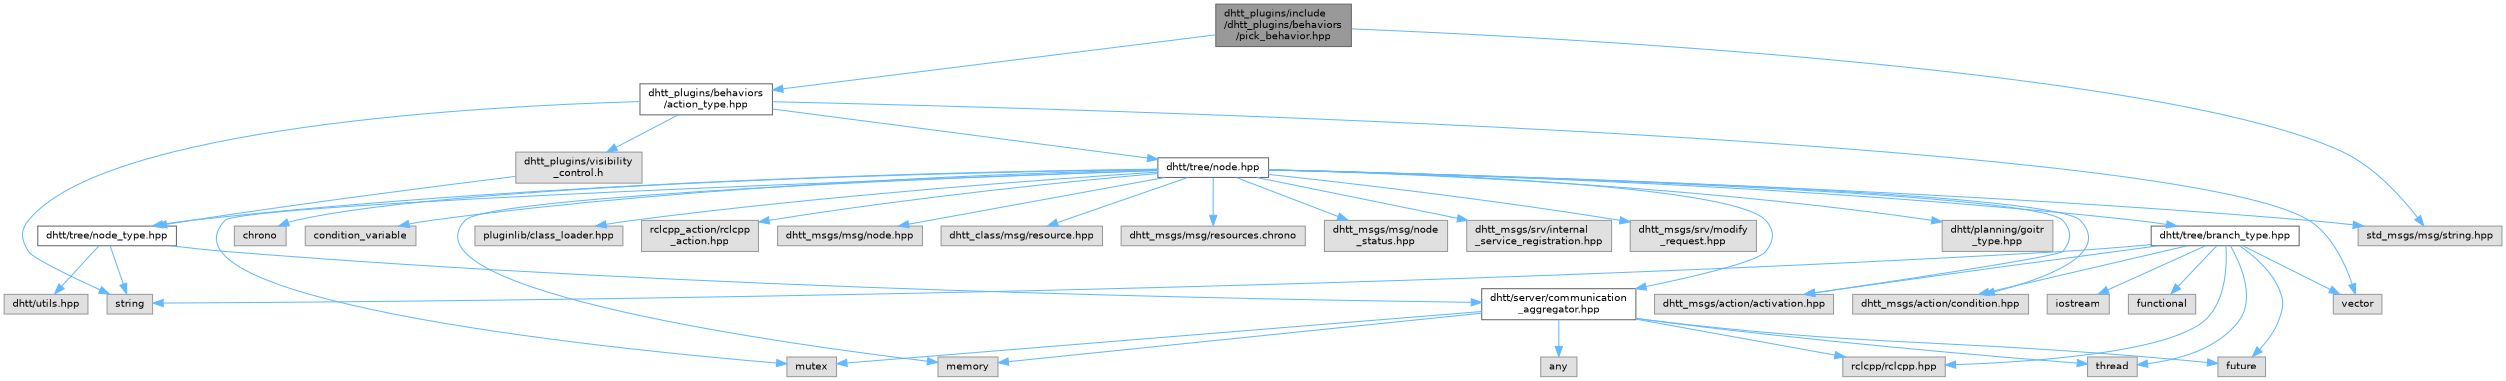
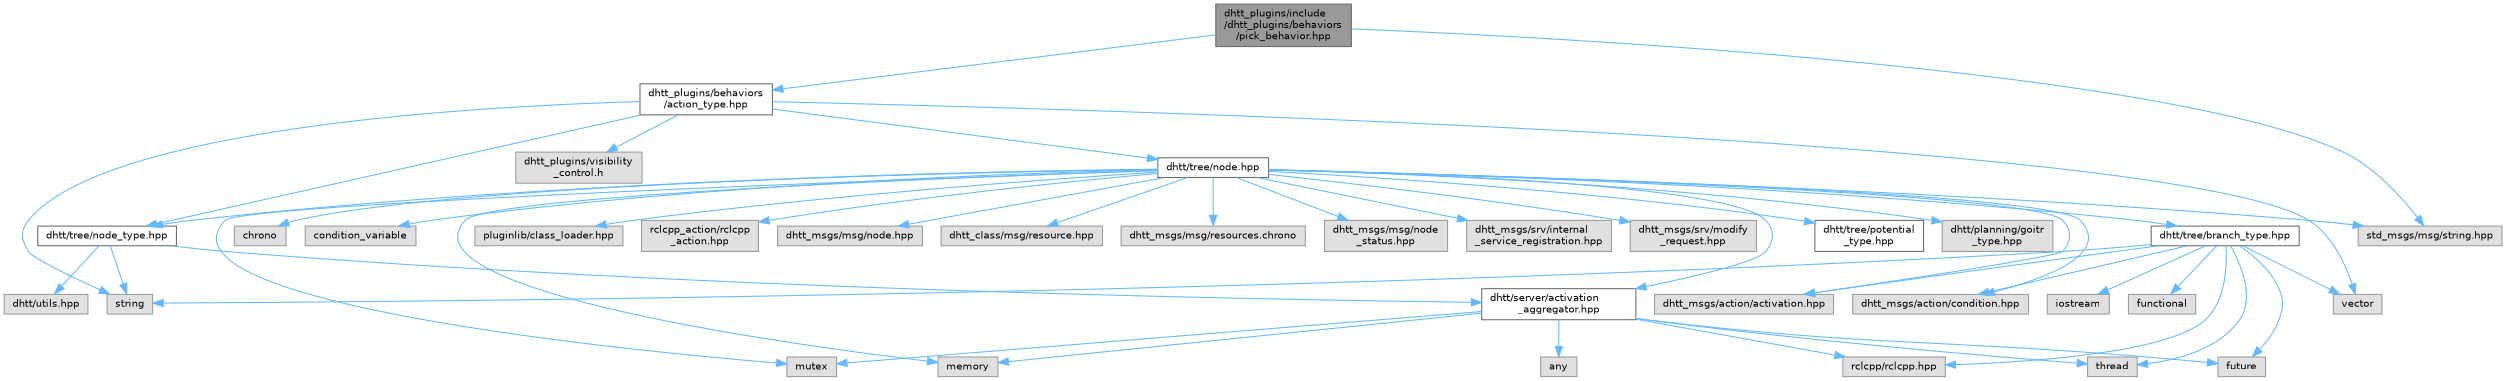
(341, 199) -> (399, 169)
none -> (1869, 236)
(1559, 304) -> (1559, 304)
